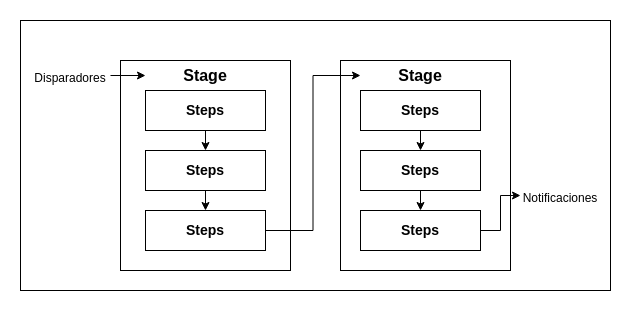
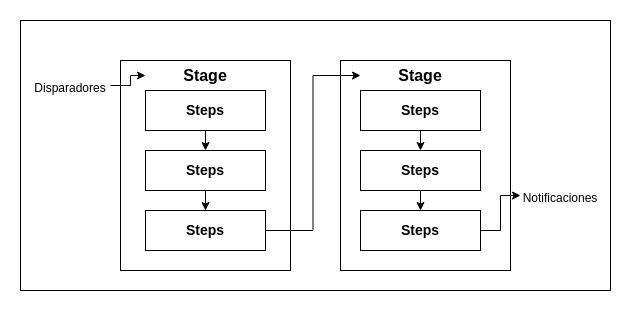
(71, 76) -> (71, 86)
